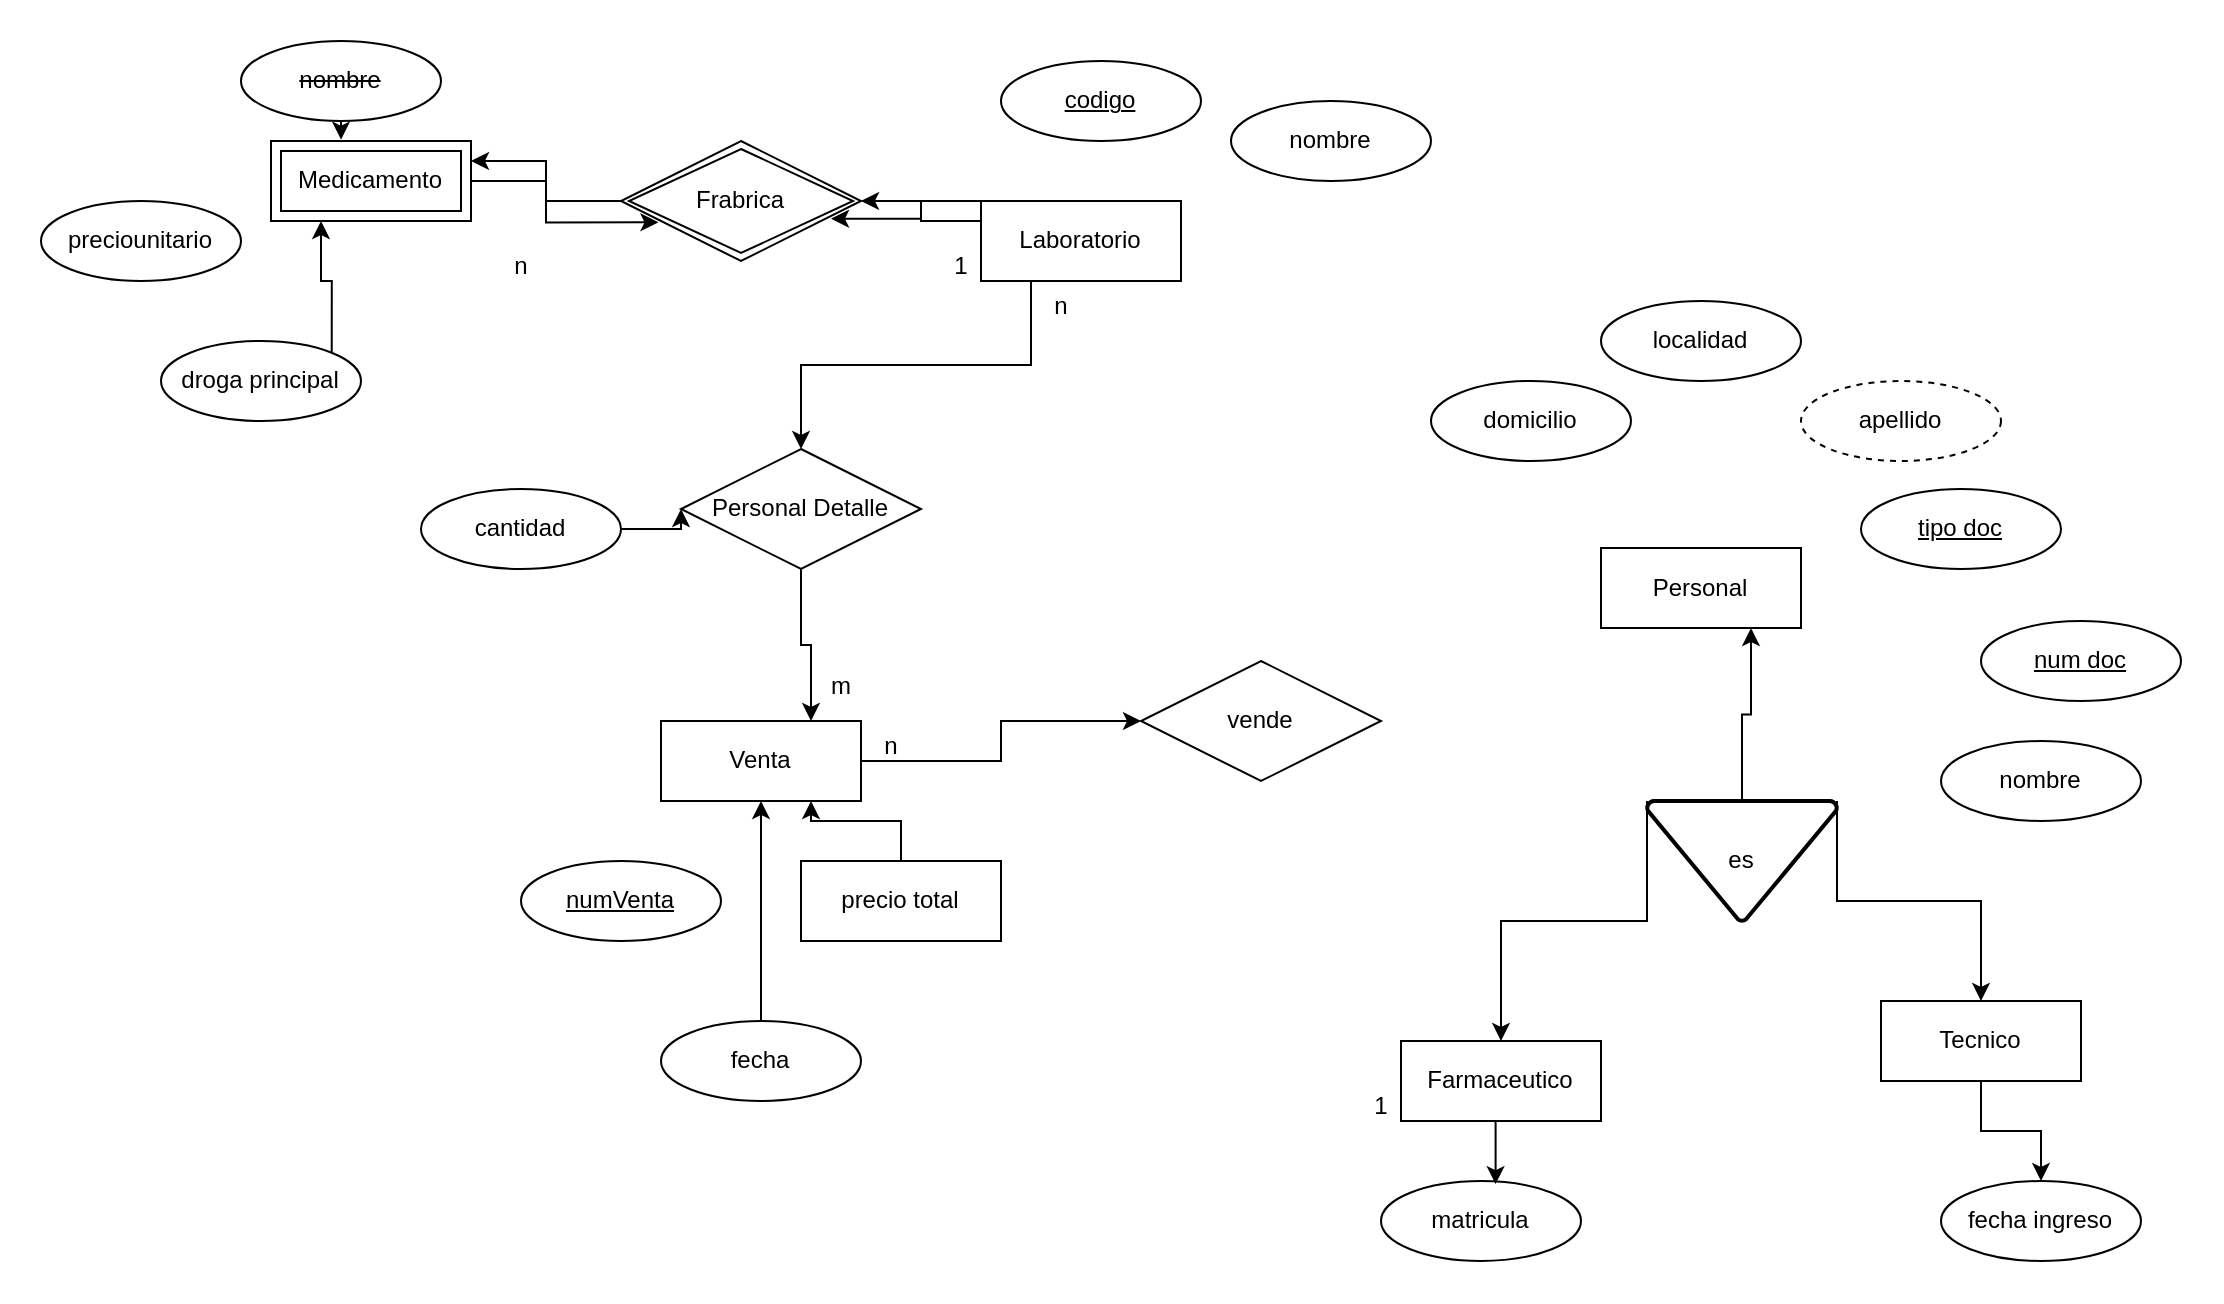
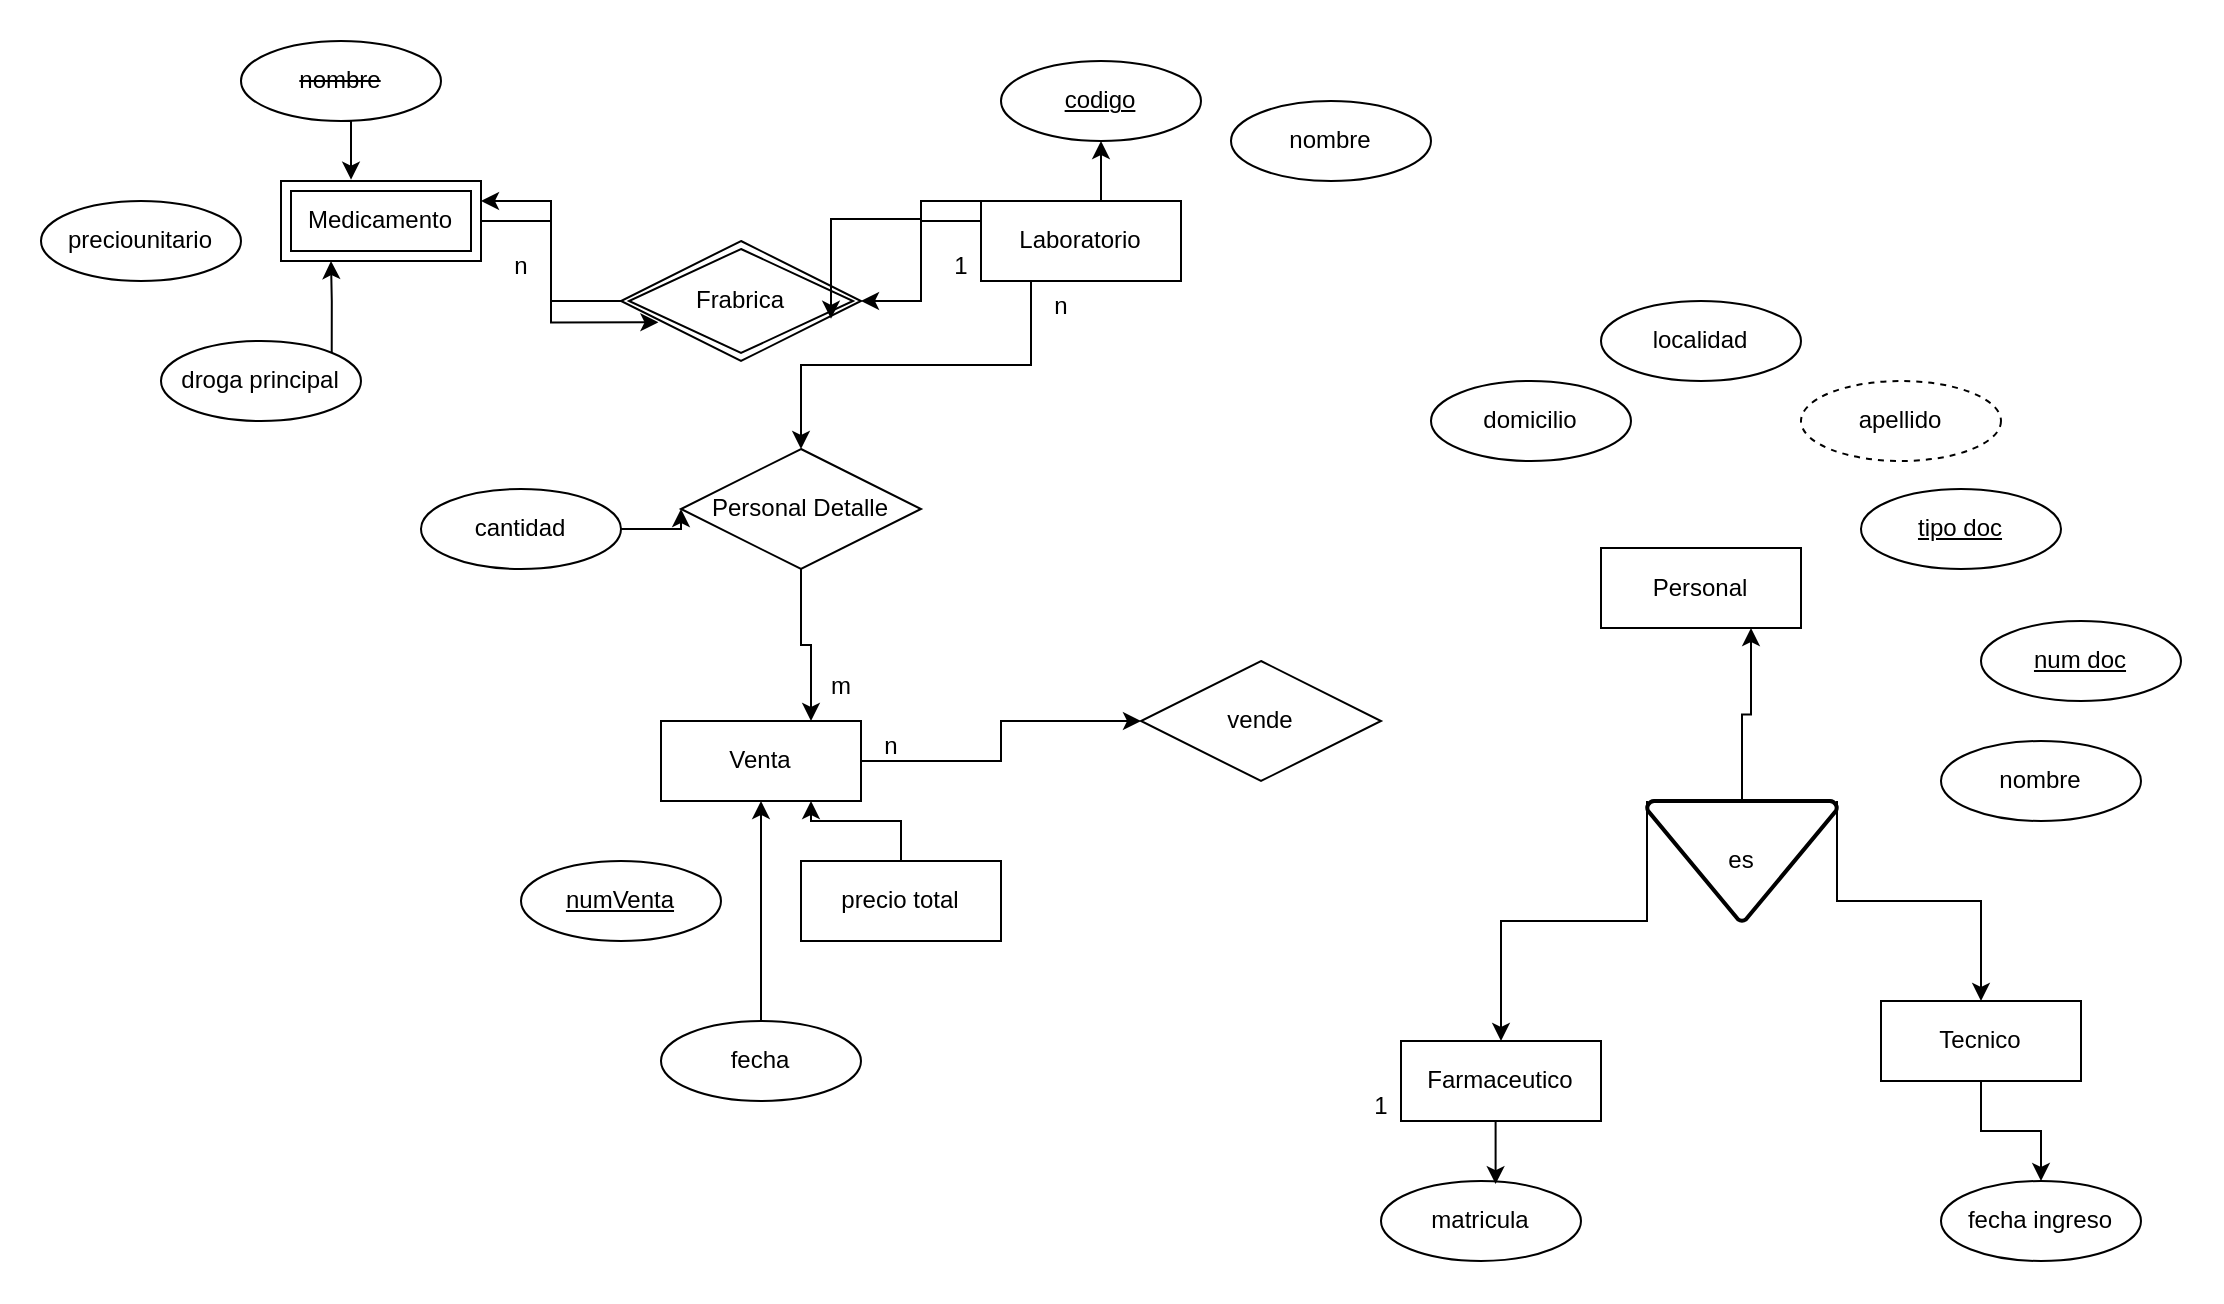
none -> (1101, 179)
(371, 181) -> (381, 221)
(741, 201) -> (741, 301)
